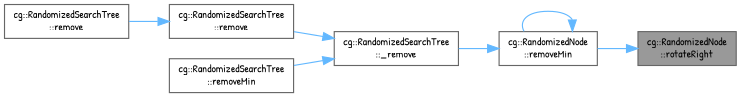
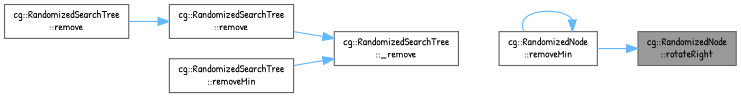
(473, 49) -> none
